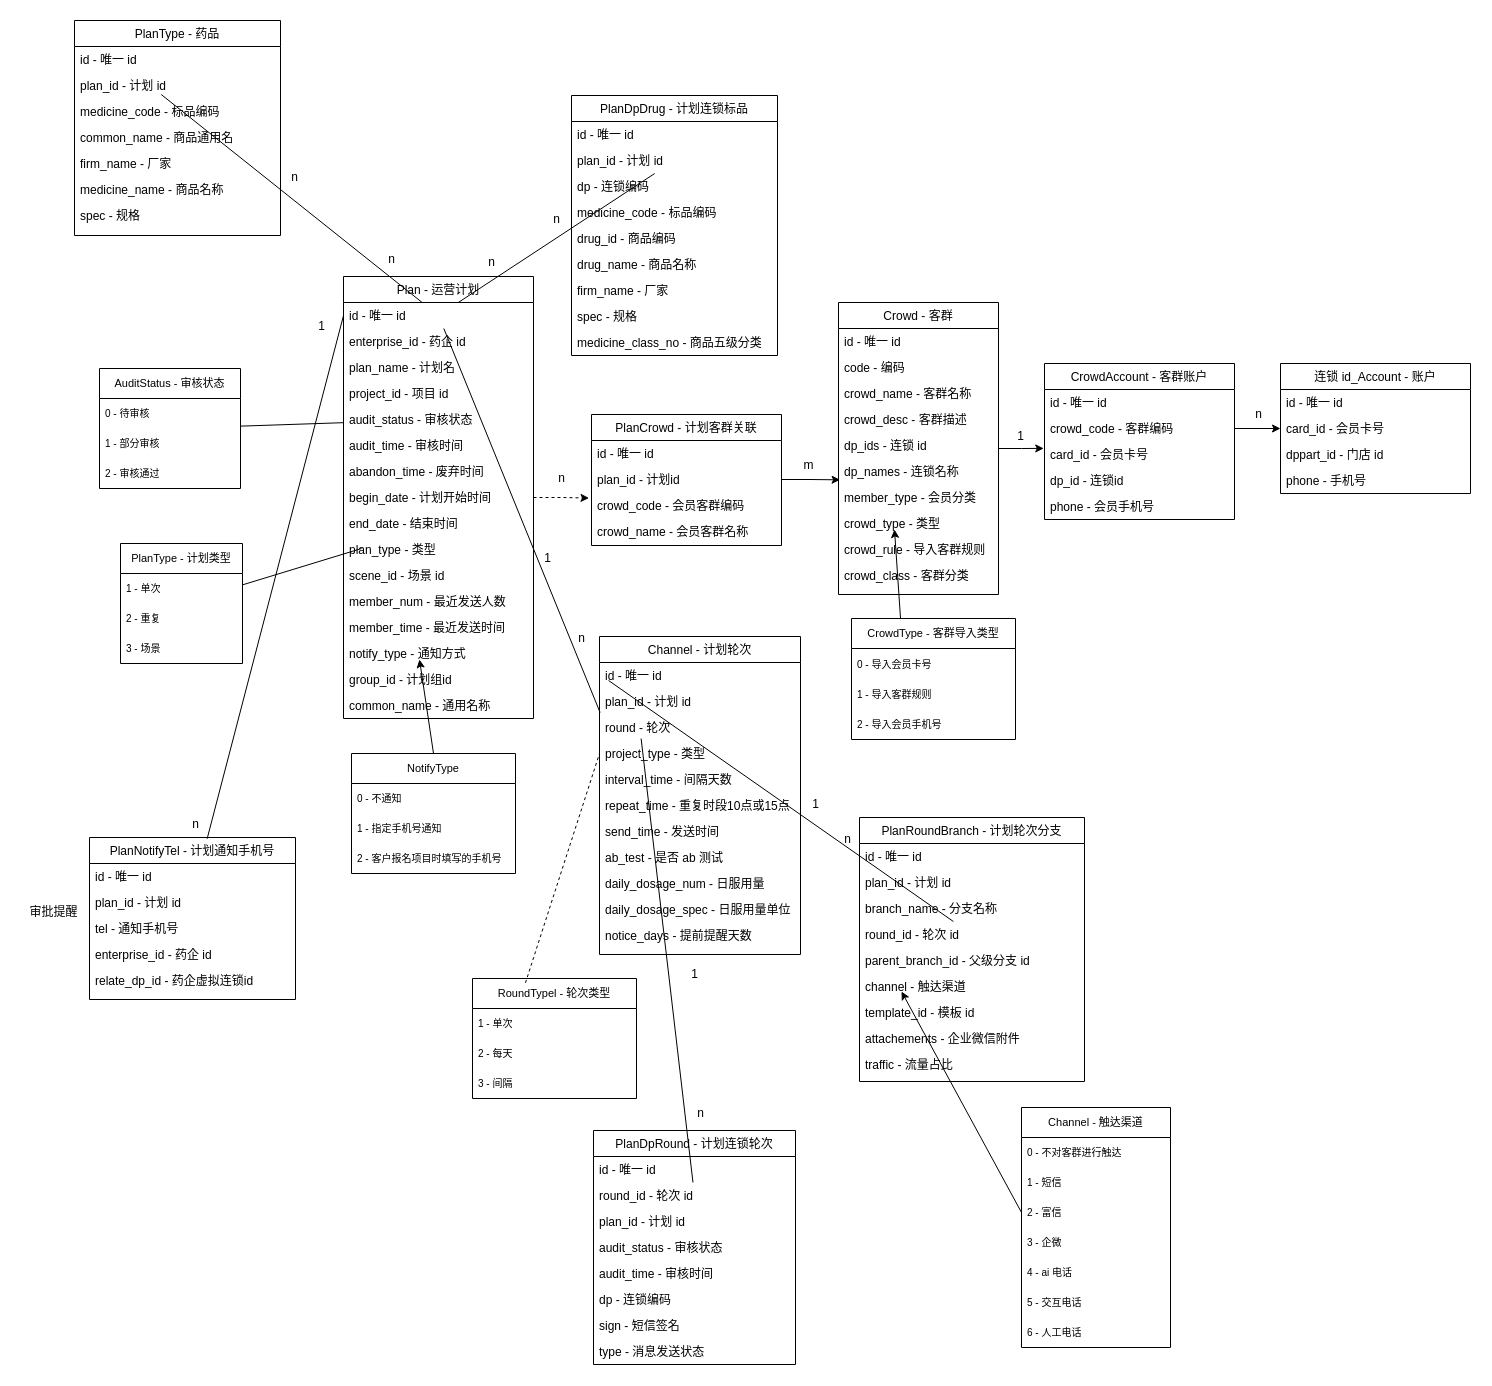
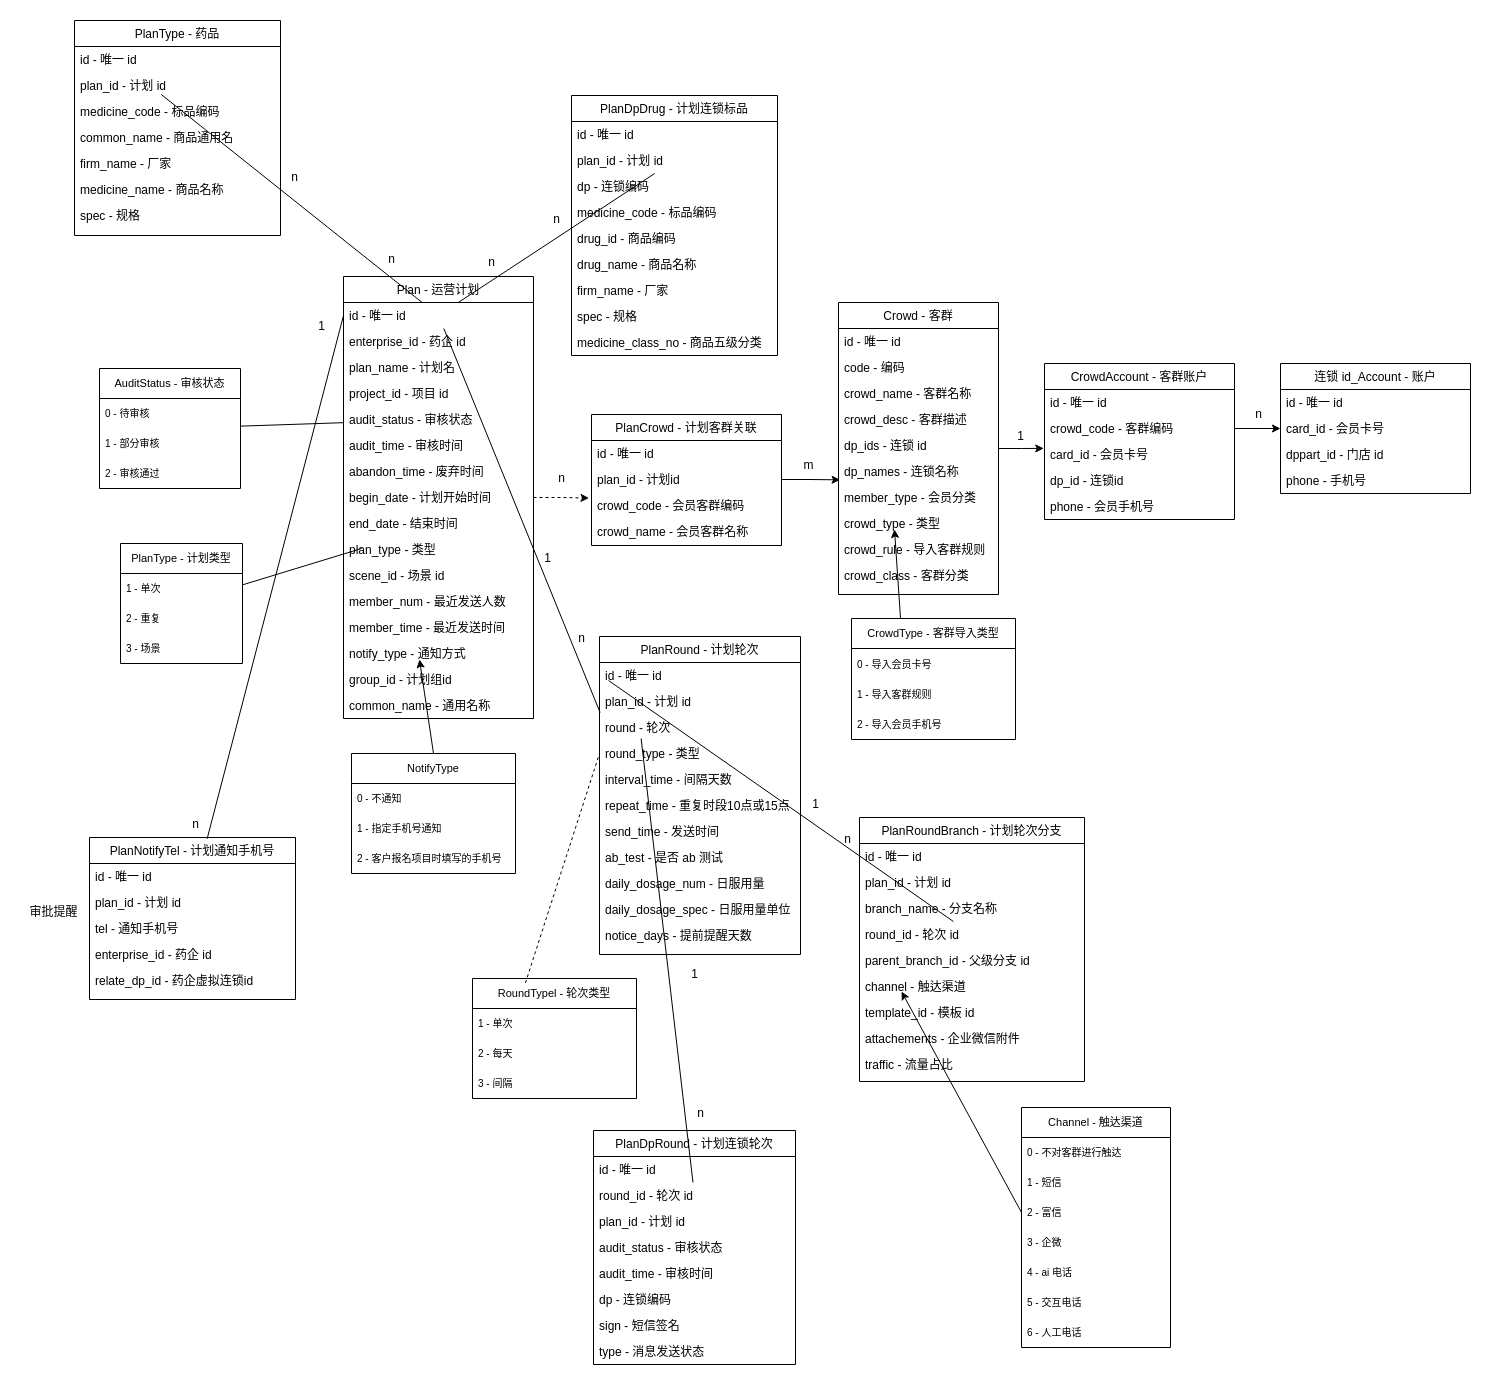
(700, 650) -> (700, 650)
(664, 754) -> (658, 754)
